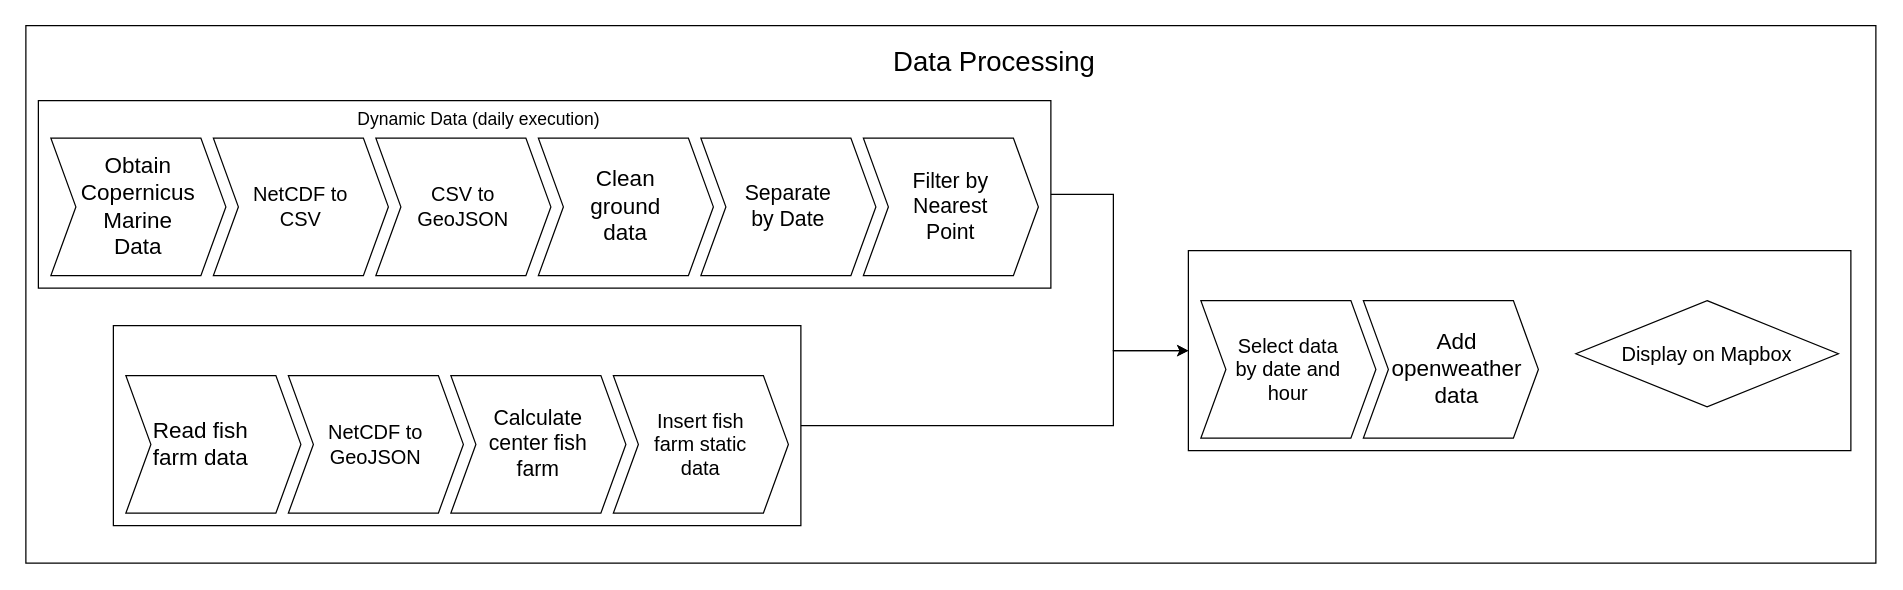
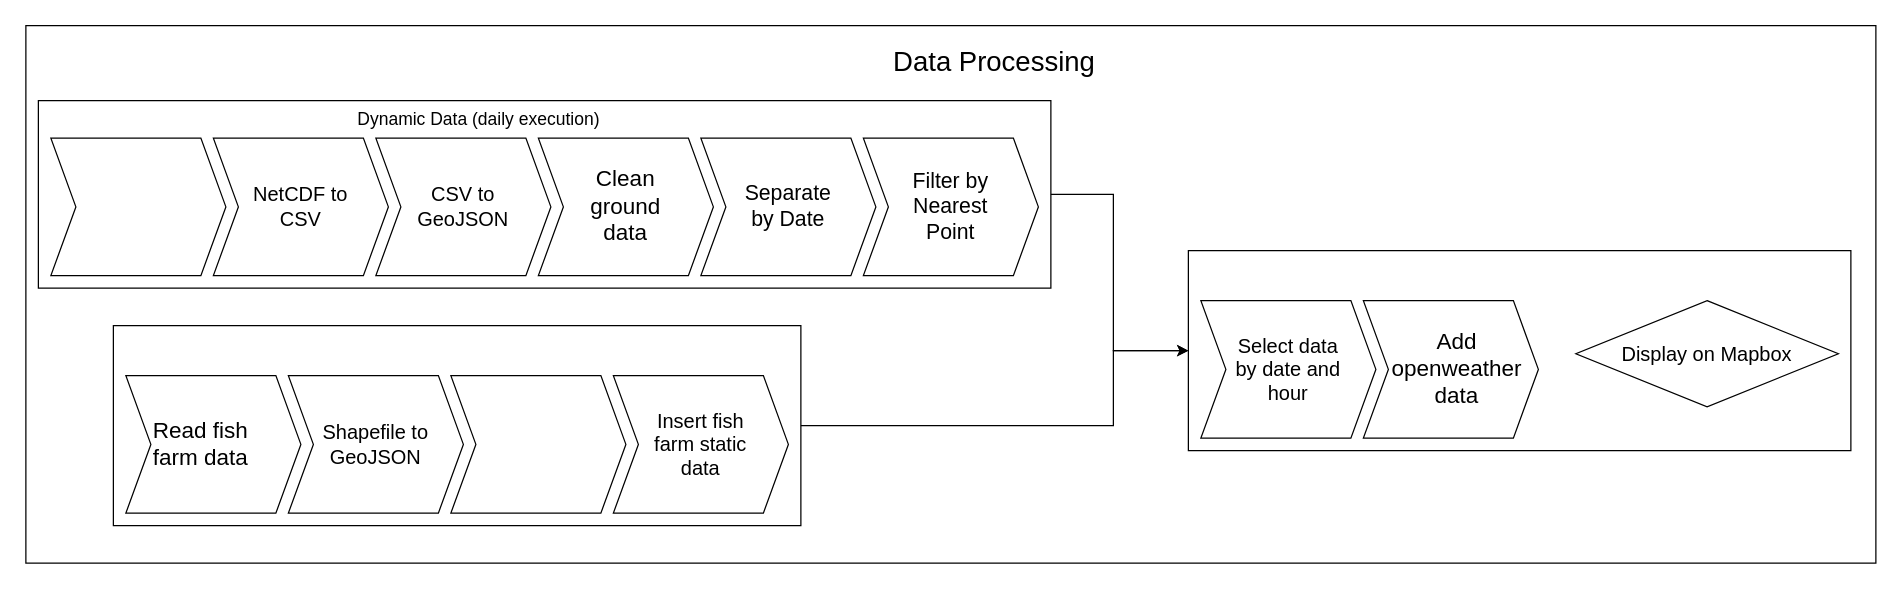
(138, 207) -> none
(376, 444) -> (376, 444)
(538, 444) -> none
